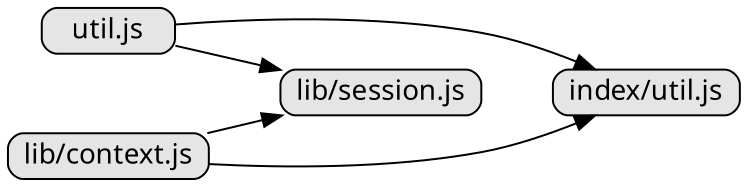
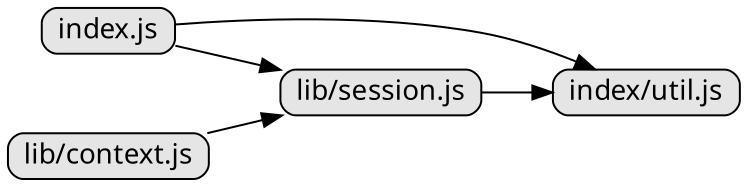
(108, 31) -> (108, 31)
(395, 163) -> (507, 92)
